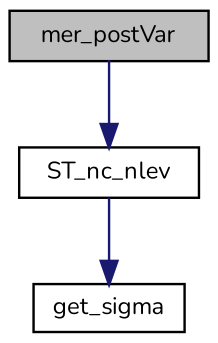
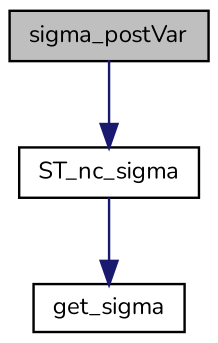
(109, 36) -> (109, 36)
(109, 173) -> (109, 173)
